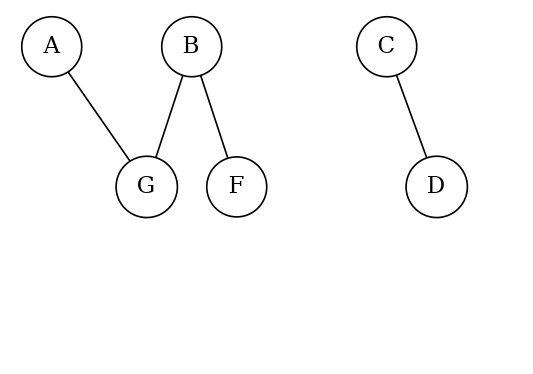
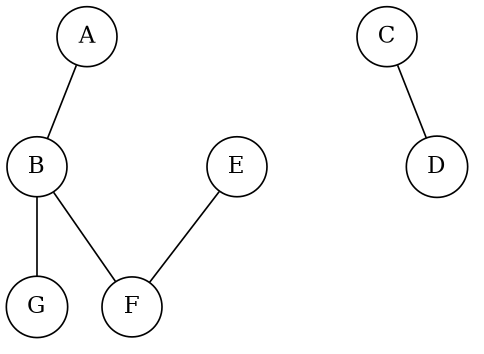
(99, 117) -> (62, 102)
none -> (237, 167)
